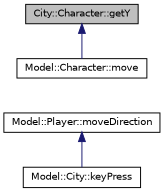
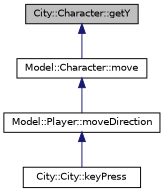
none -> (82, 101)
(82, 177) -> (82, 177)
